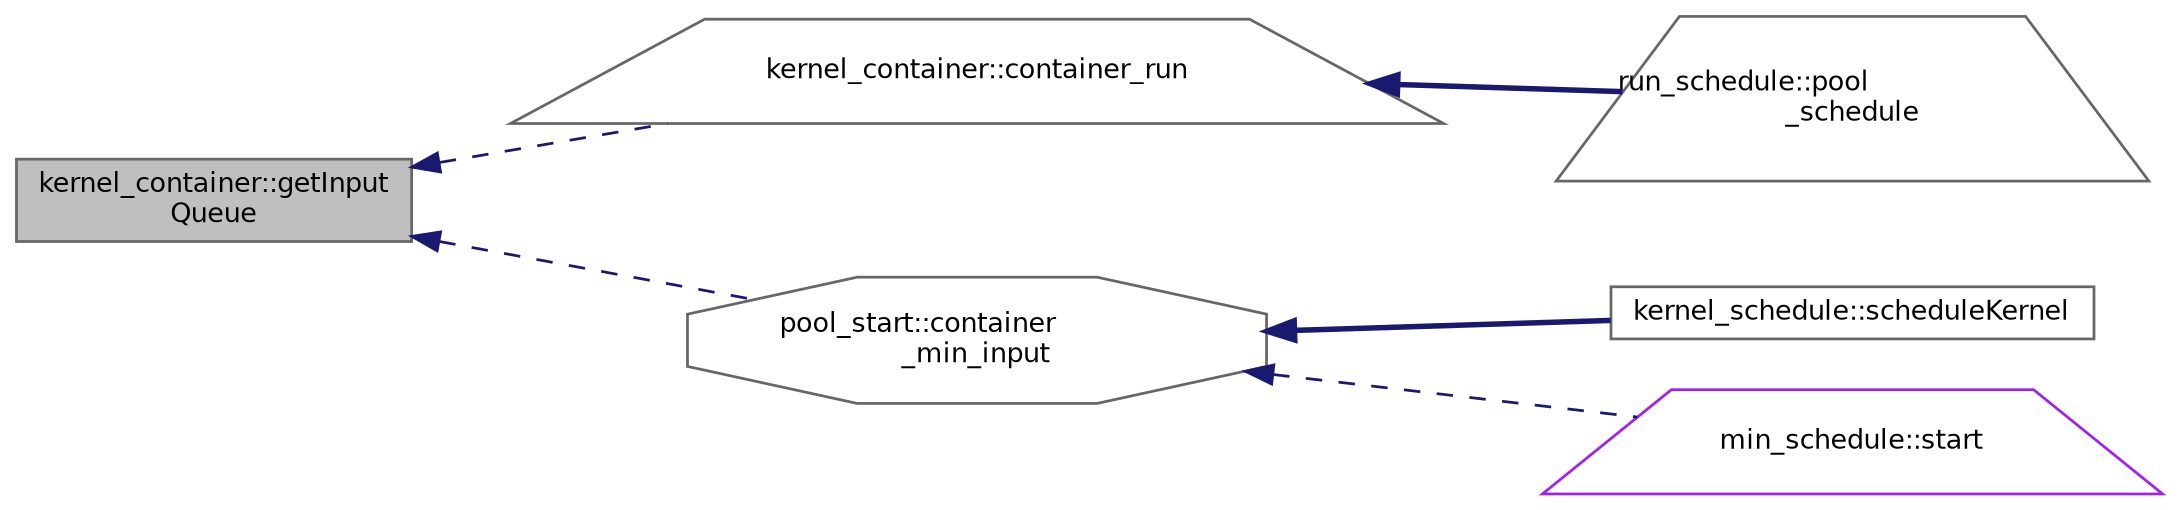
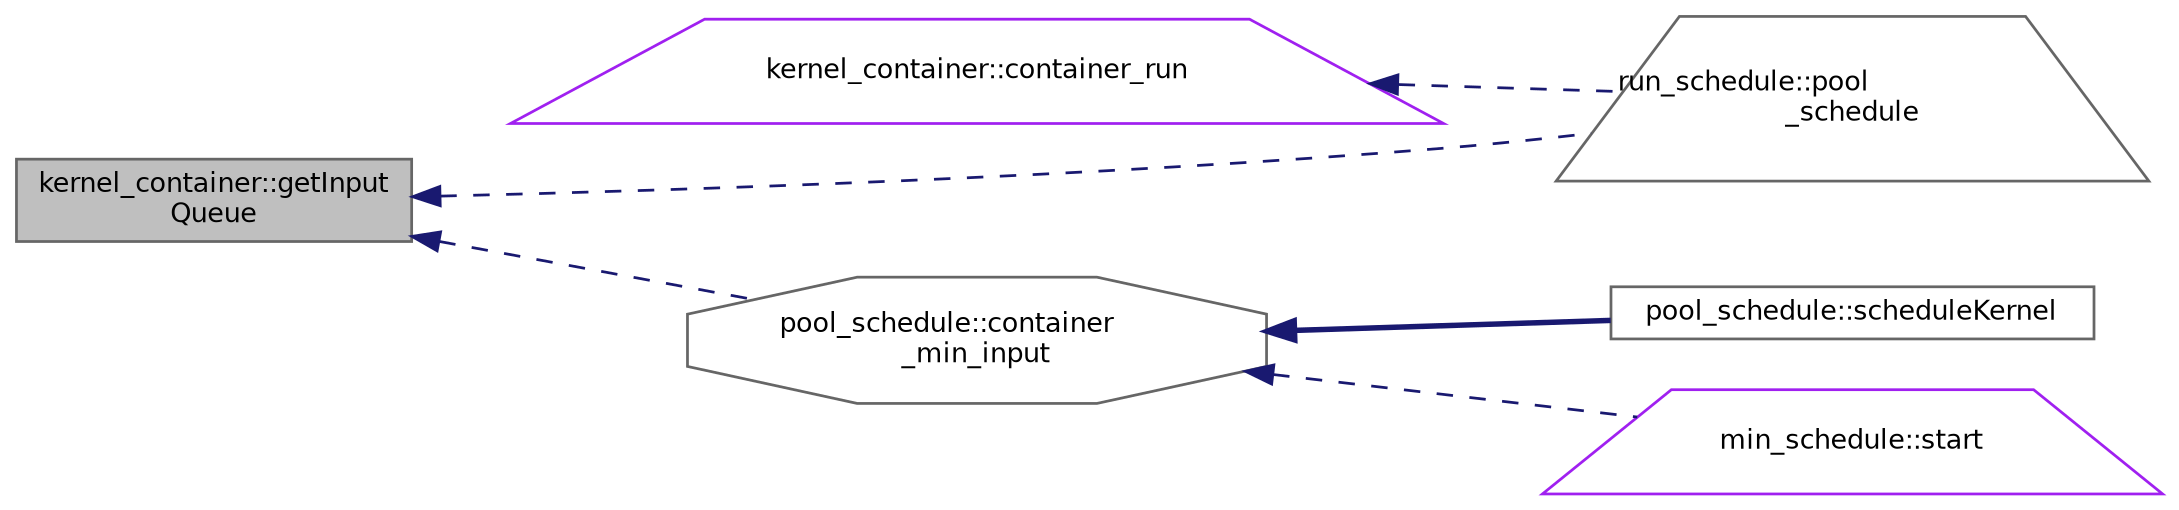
(977, 71) -> (977, 71)
(1510, 88) -> (1510, 88)
(554, 143) -> (1016, 175)
(1852, 313) -> (1852, 313)
(977, 340) -> (977, 340)
